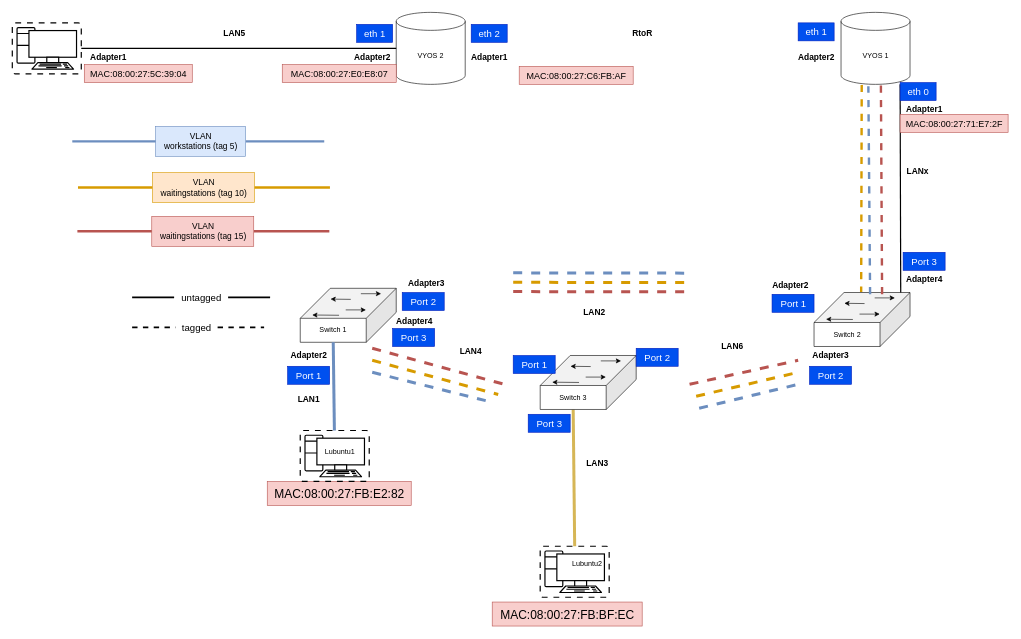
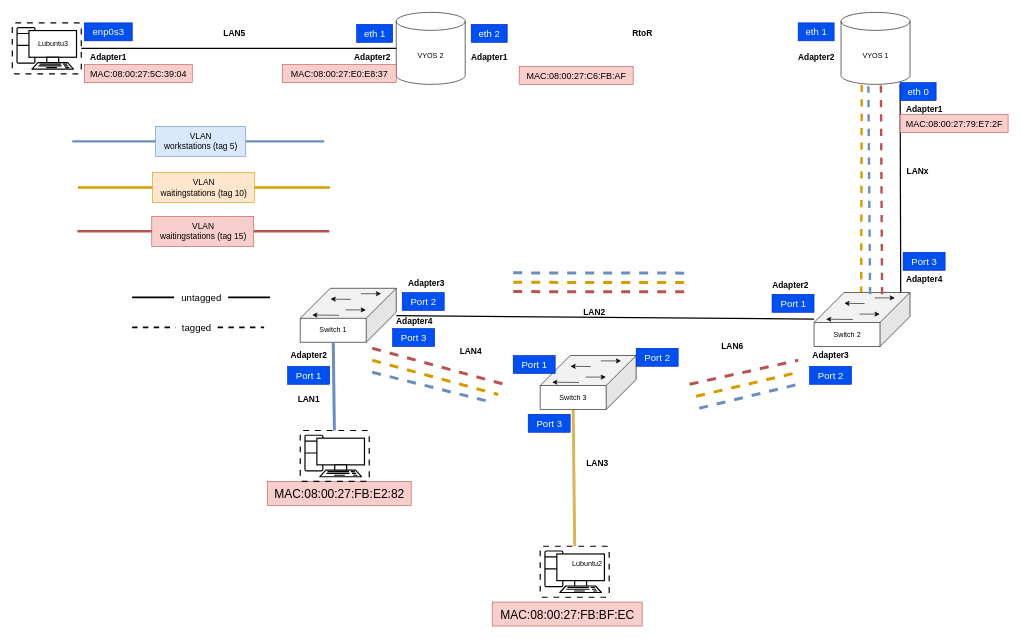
none -> (108, 32)
none -> (53, 44)
(340, 74) -> (340, 74)
(955, 123) -> (955, 123)
none -> (605, 317)
(340, 452) -> none
